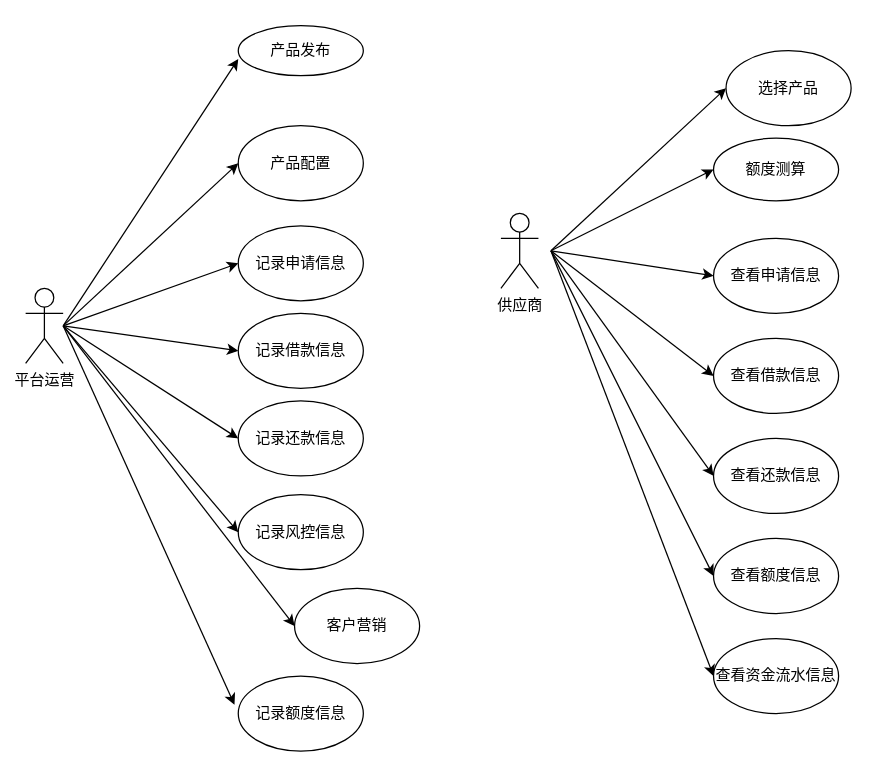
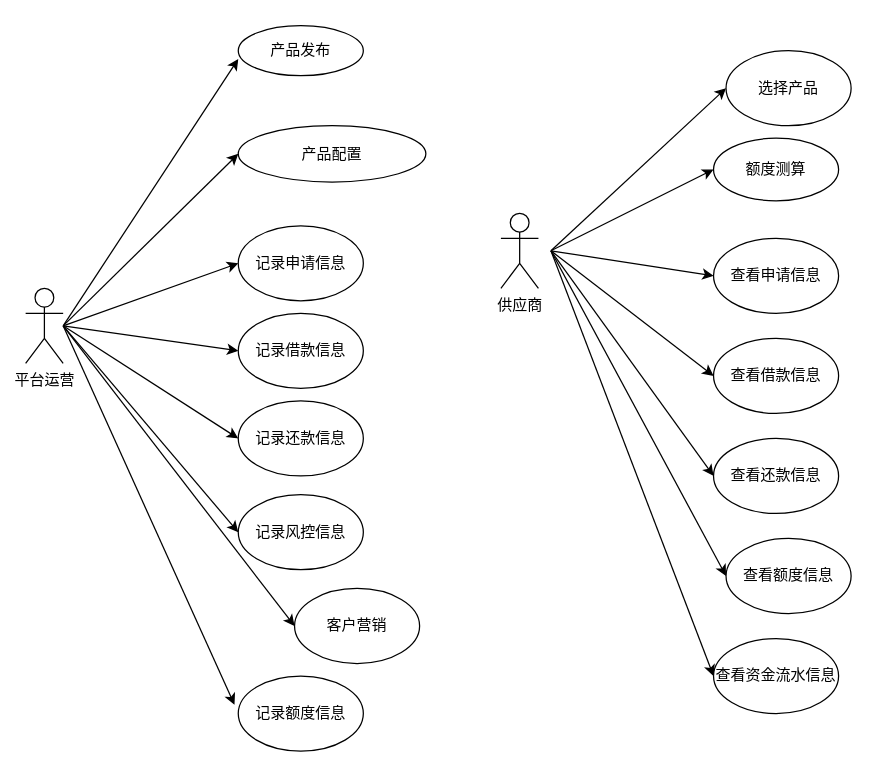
(301, 163) -> (332, 154)
(776, 576) -> (788, 576)
